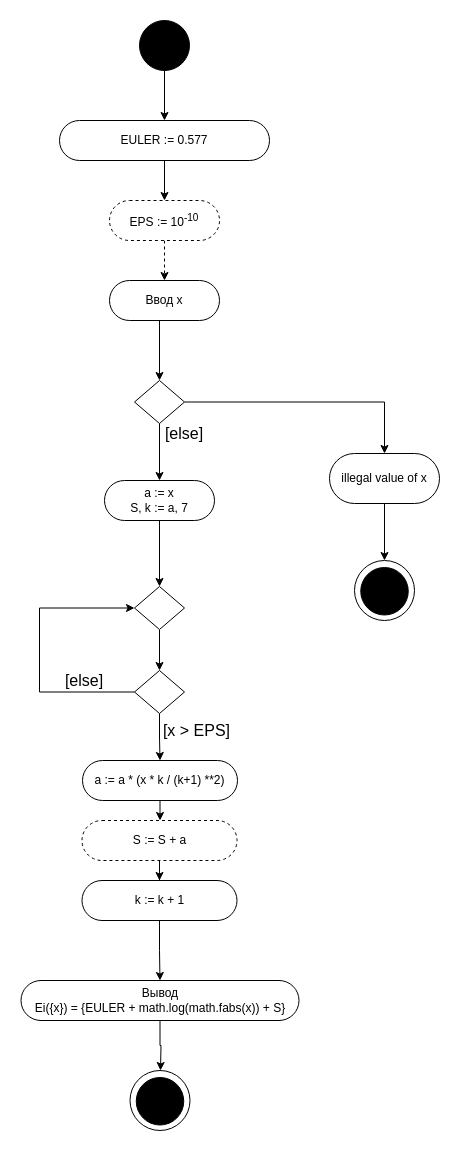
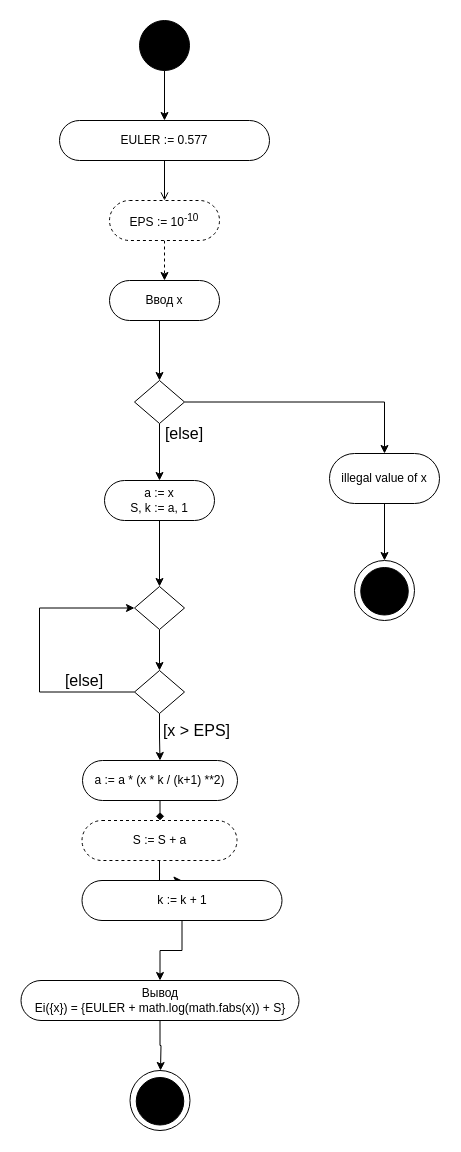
(165, 192) -> (165, 194)
(160, 501) -> (160, 501)
(160, 812) -> (160, 811)
(160, 901) -> (182, 901)
